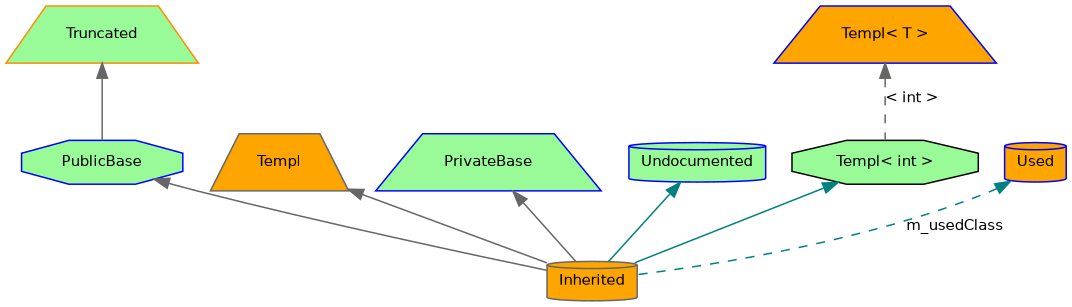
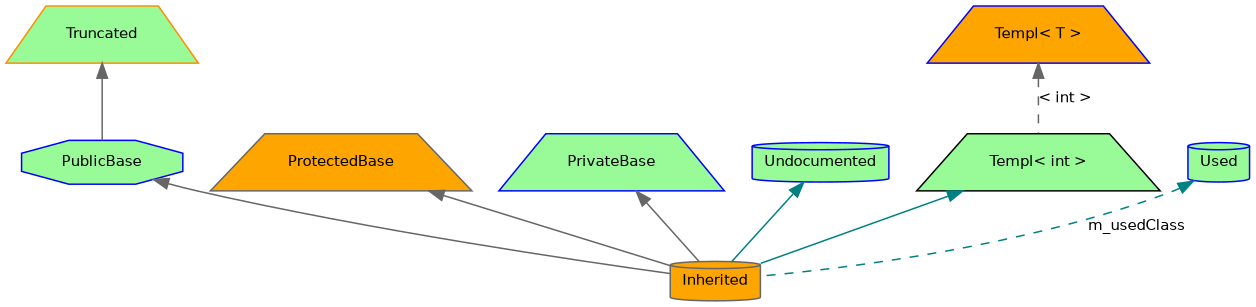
(280, 162) -> (341, 162)
(885, 162) -> (1038, 162)
(1035, 162) -> (1219, 162)
